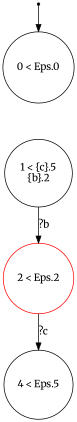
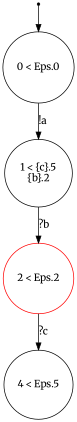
none -> (39, 118)
